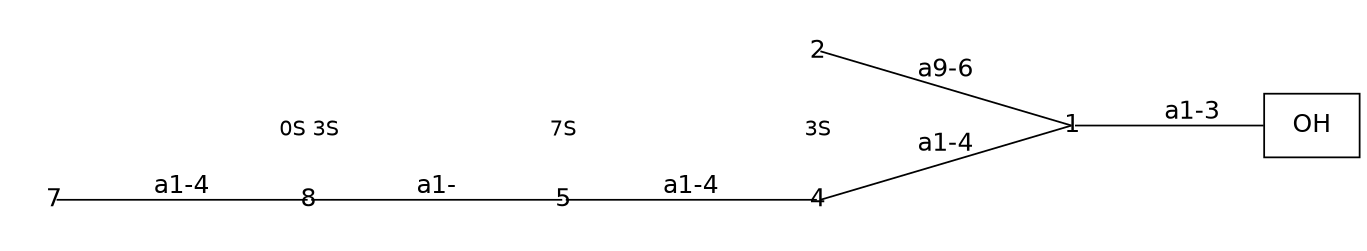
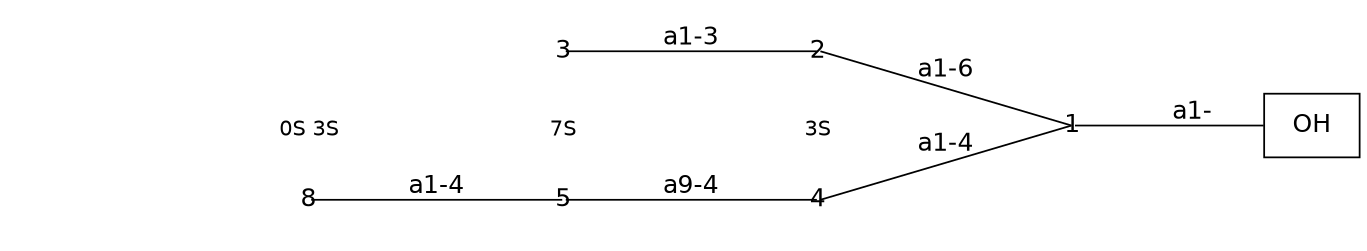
none -> (564, 51)
(946, 70) -> (946, 70)
(1193, 112) -> (1193, 112)
(437, 187) -> (437, 187)
(691, 187) -> (691, 187)
(55, 200) -> none
